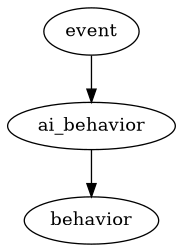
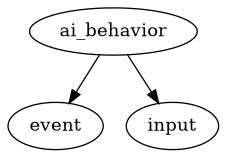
(91, 72) -> (88, 74)
(91, 220) -> (172, 126)
